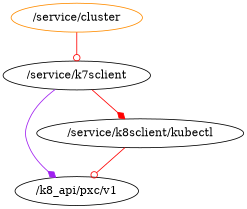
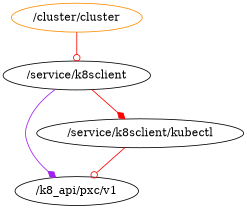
(77, 18) -> (77, 18)
(77, 75) -> (77, 75)
